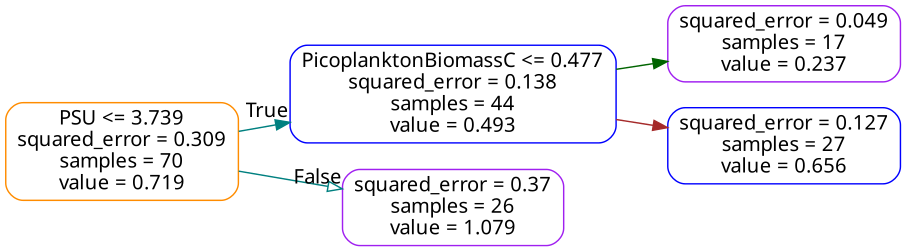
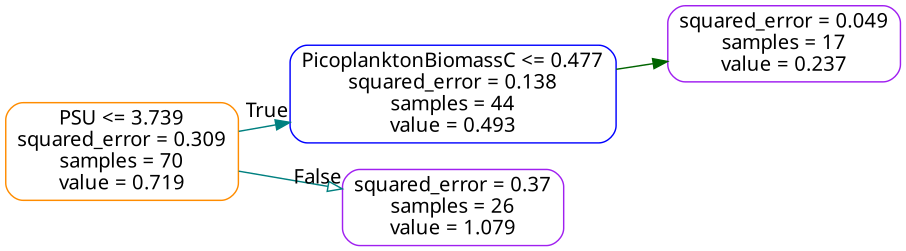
(784, 146) -> none
